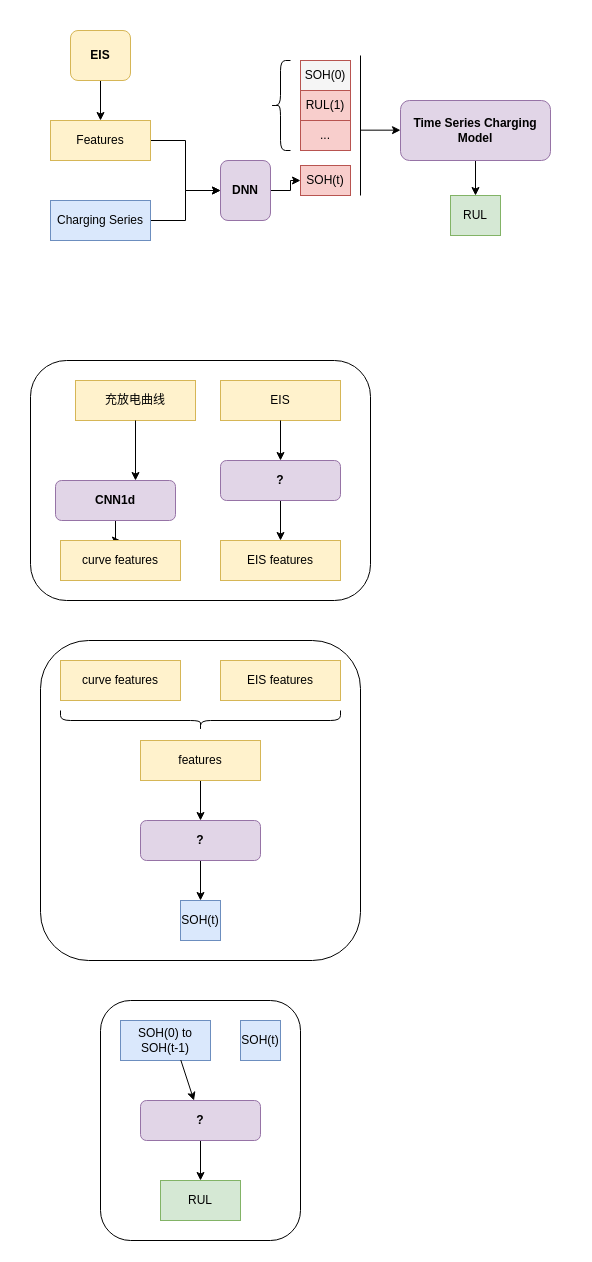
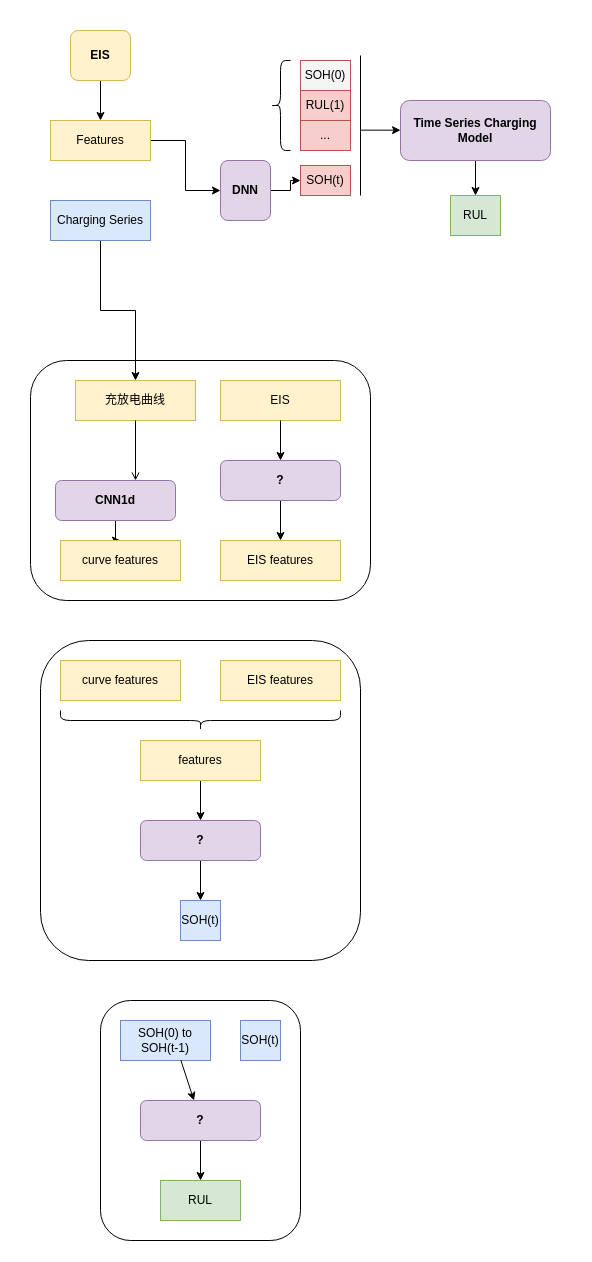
(183, 221) -> (115, 311)
(136, 472) -> (136, 473)
